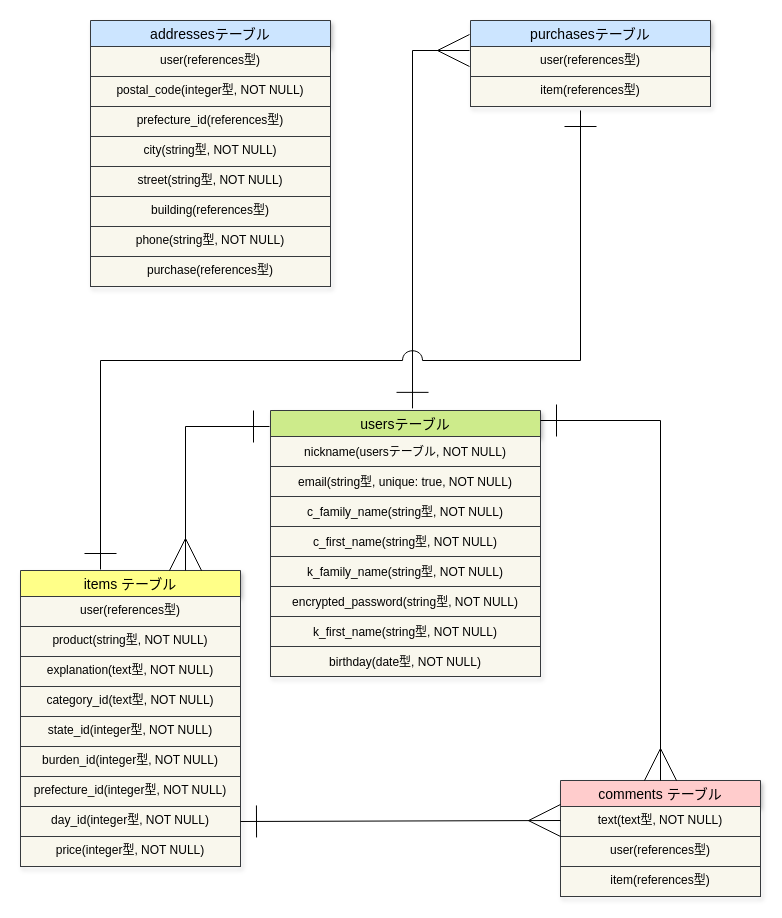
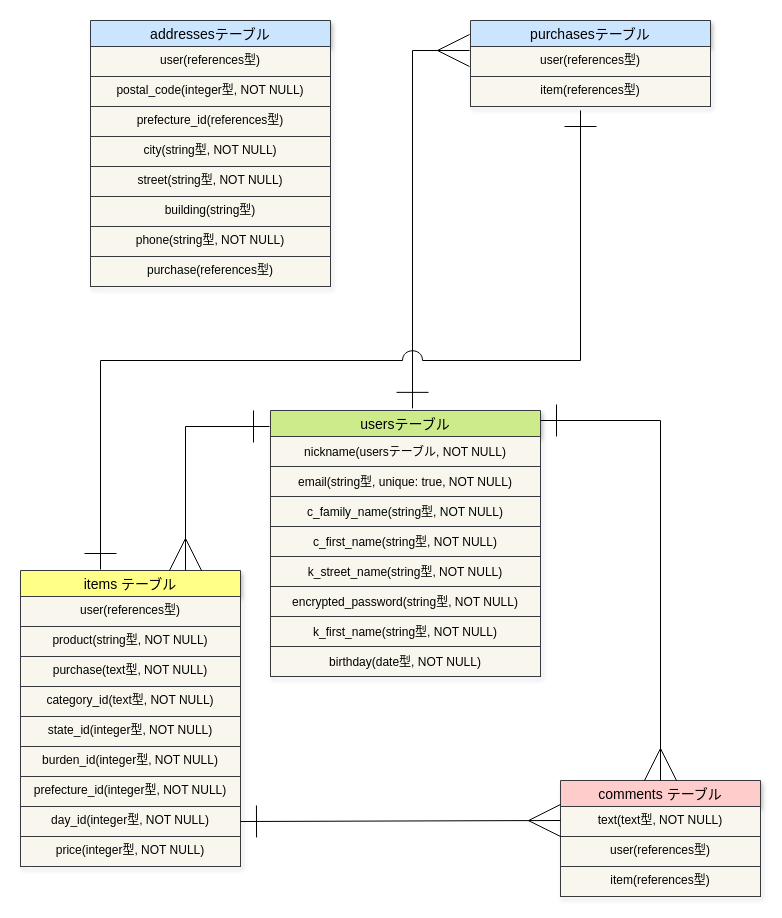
(210, 210) -> (210, 210)
(405, 572) -> (405, 572)
(130, 670) -> (130, 670)
